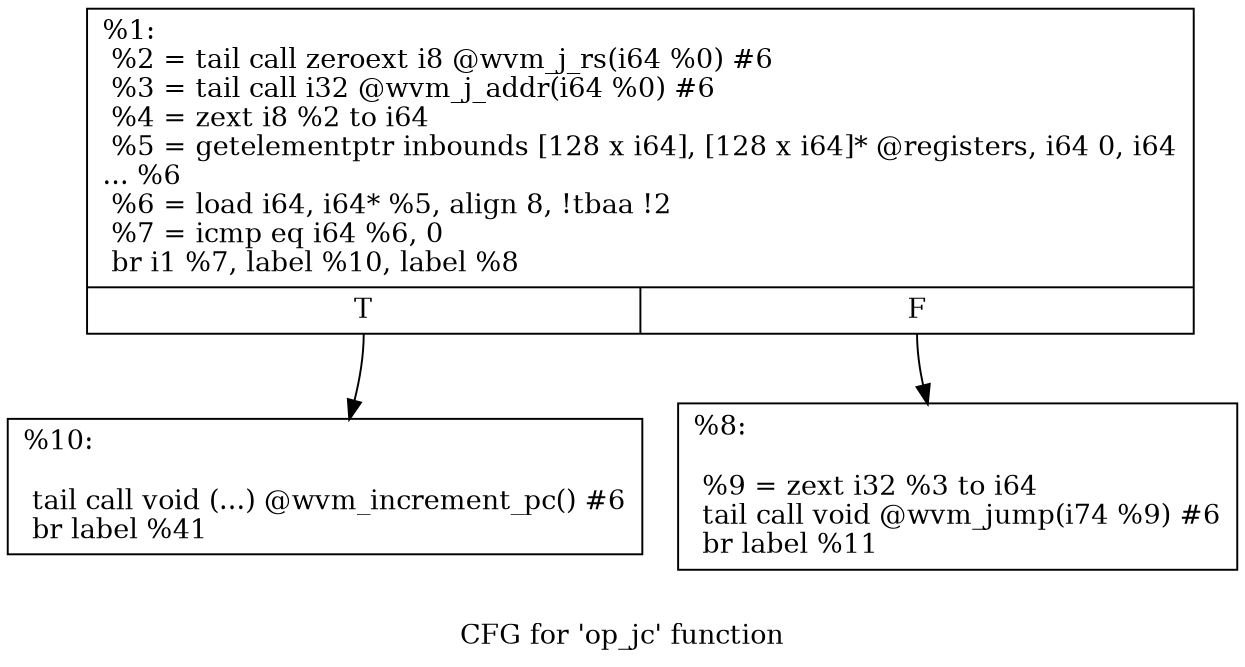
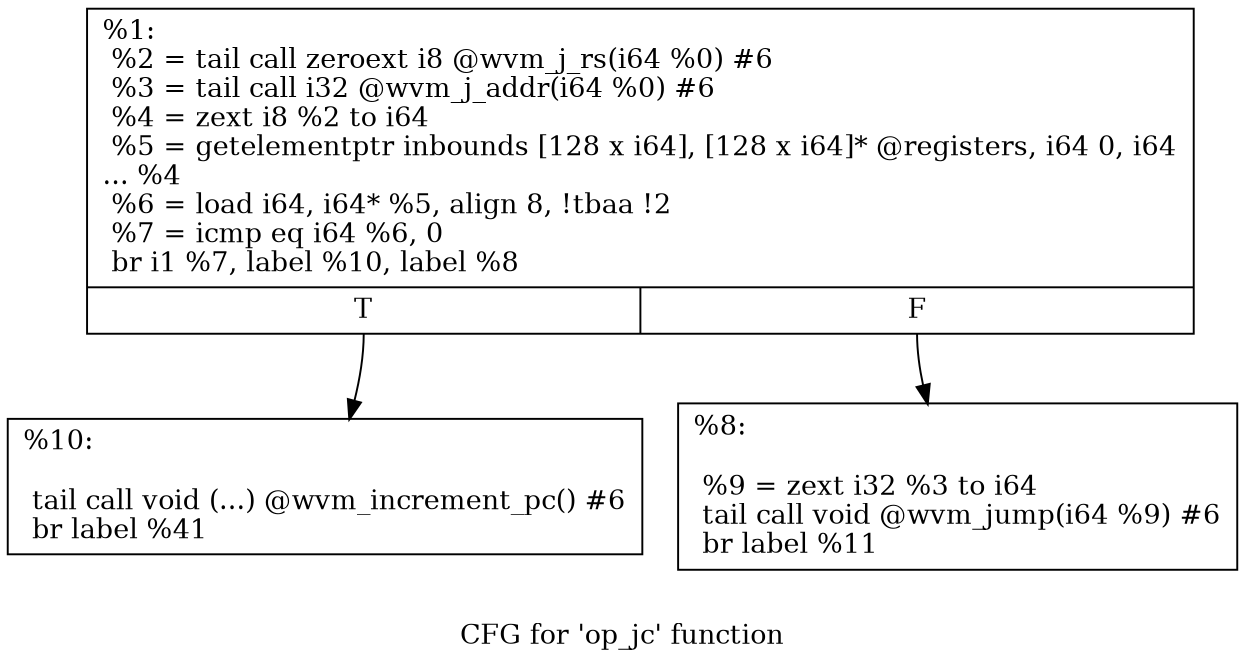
(142, 176) -> (142, 176)
(958, 516) -> (958, 516)
